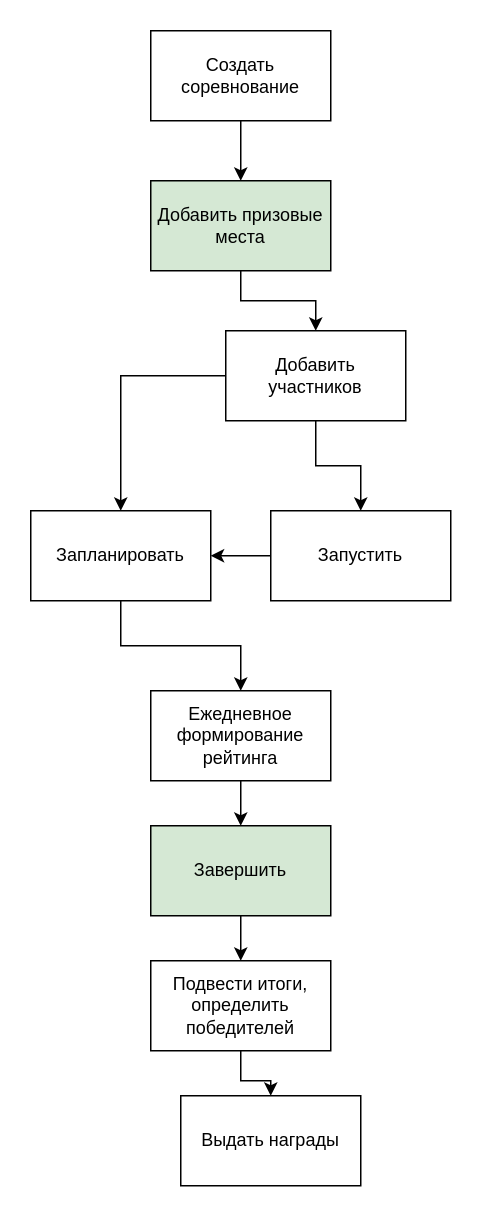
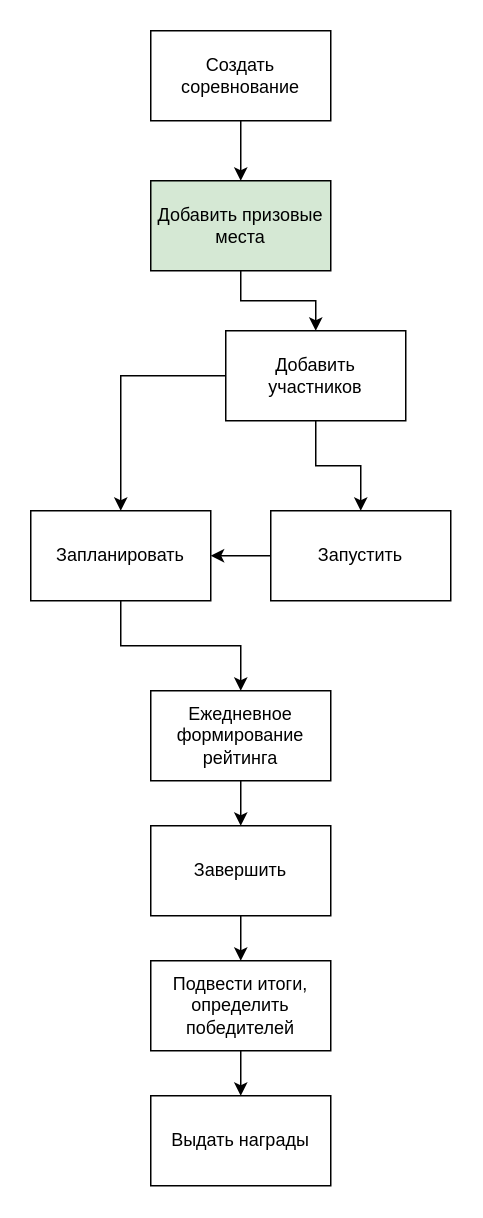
(241, 871) -> (241, 871)
(271, 1141) -> (241, 1141)
